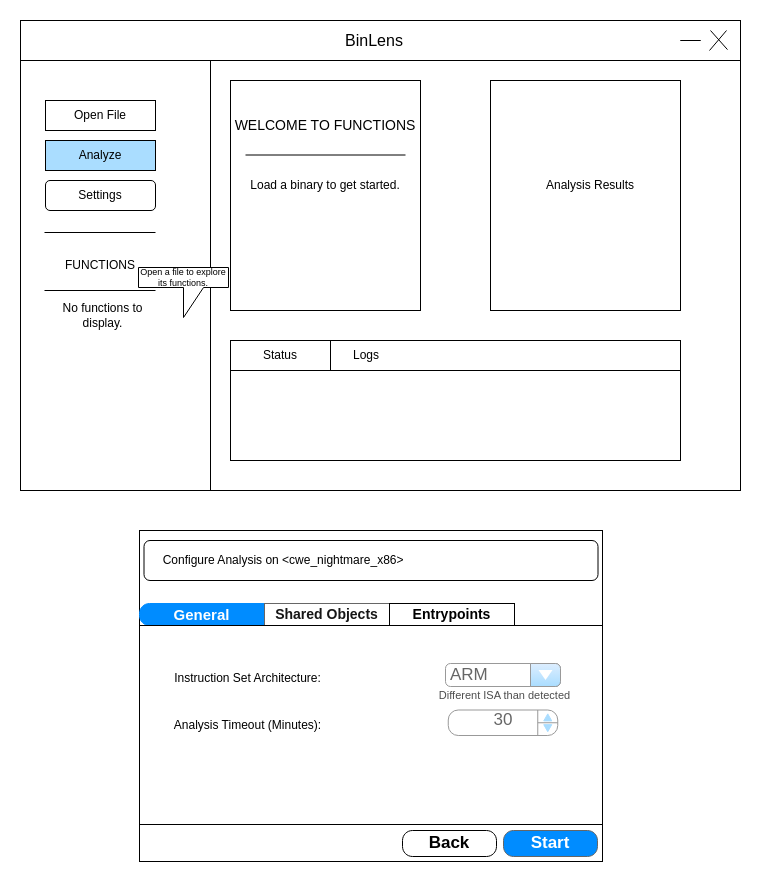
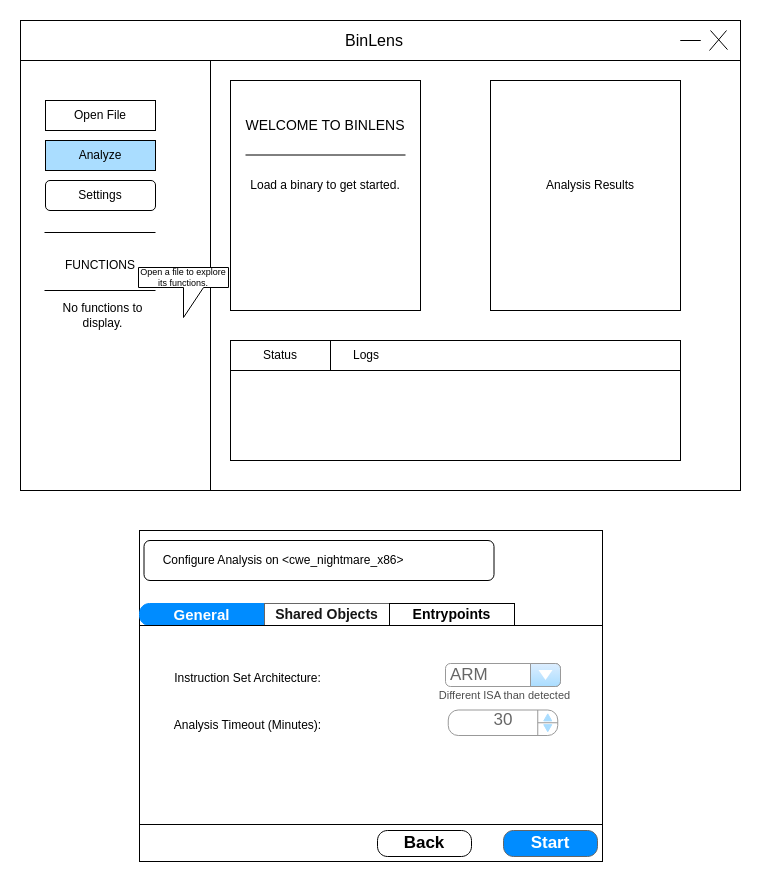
(326, 126) -> (326, 126)
(371, 561) -> (319, 561)
(450, 844) -> (425, 844)
